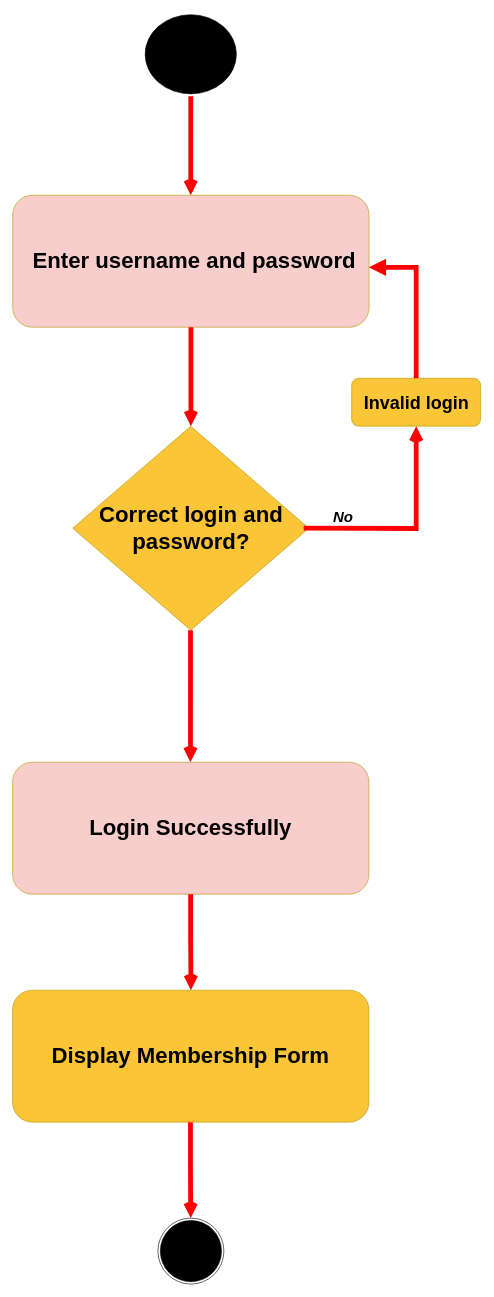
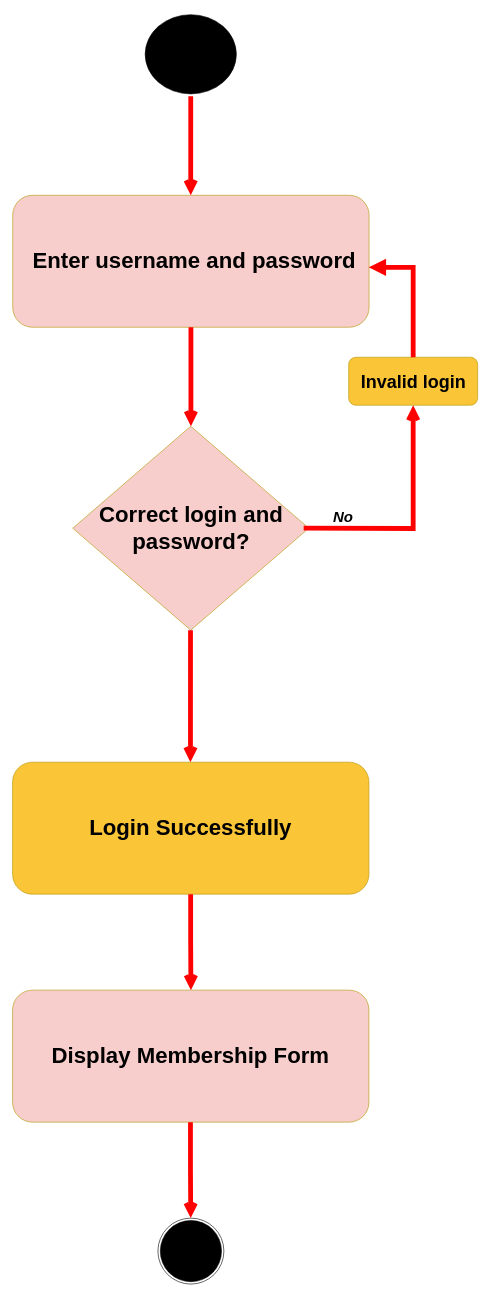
(416, 402) -> (413, 381)
(191, 528) -> (191, 528)
(191, 828) -> (191, 828)
(191, 1056) -> (191, 1056)
